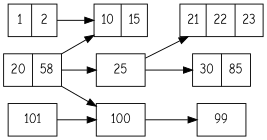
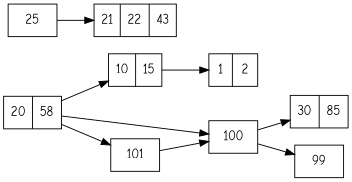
(71, 20) -> (181, 70)
(249, 20) -> (163, 20)
(74, 70) -> (82, 133)
(164, 70) -> (270, 126)
